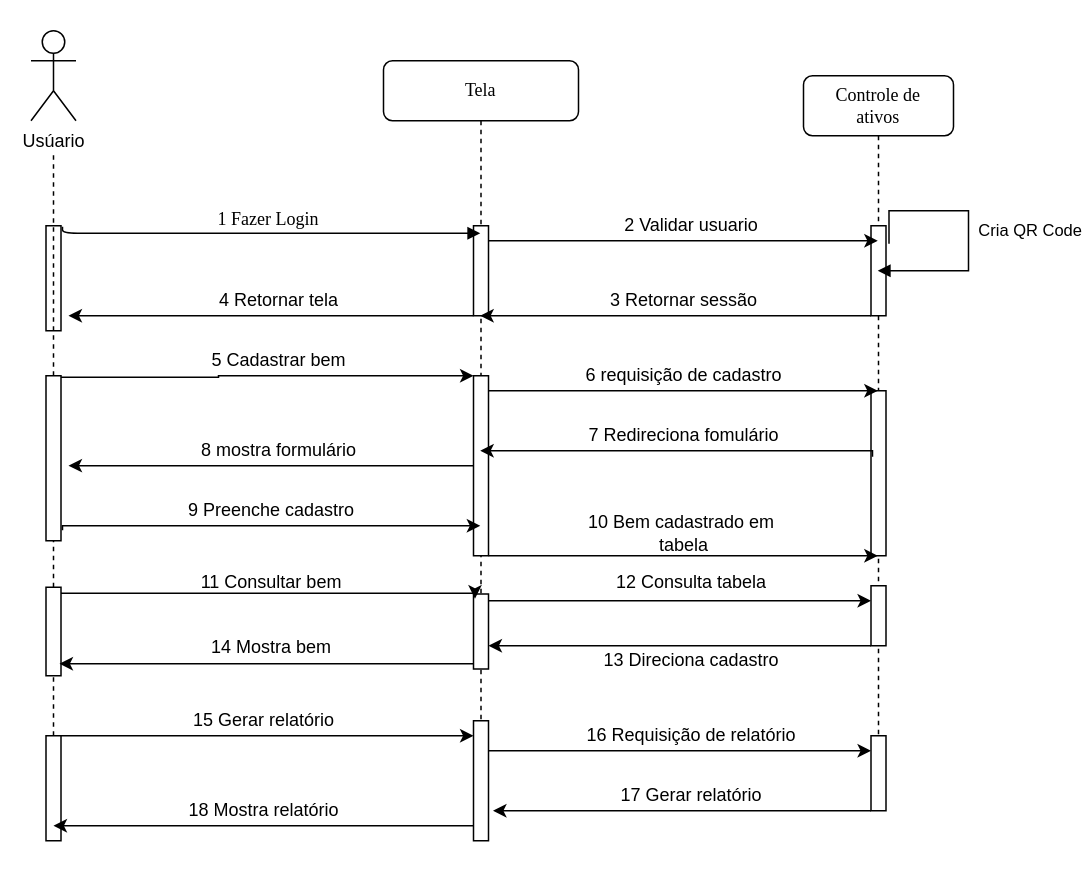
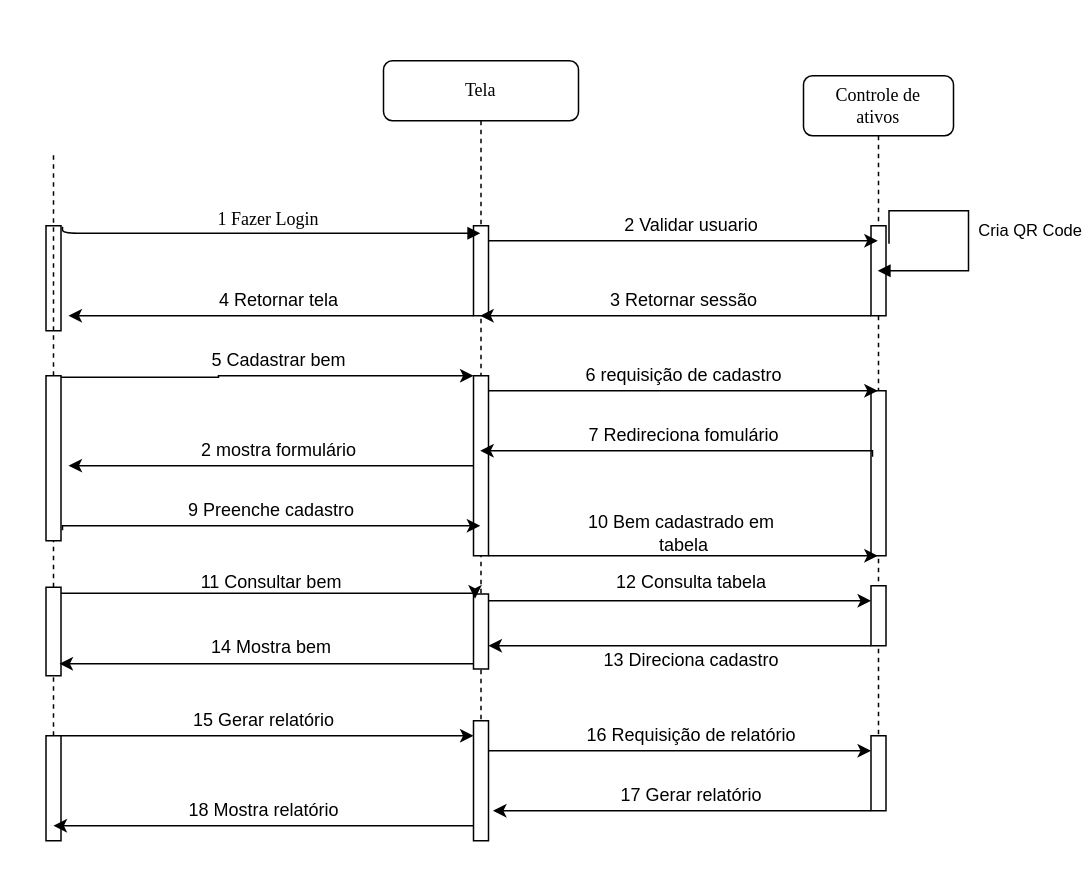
(53, 76) -> none
(279, 451) -> (279, 451)
